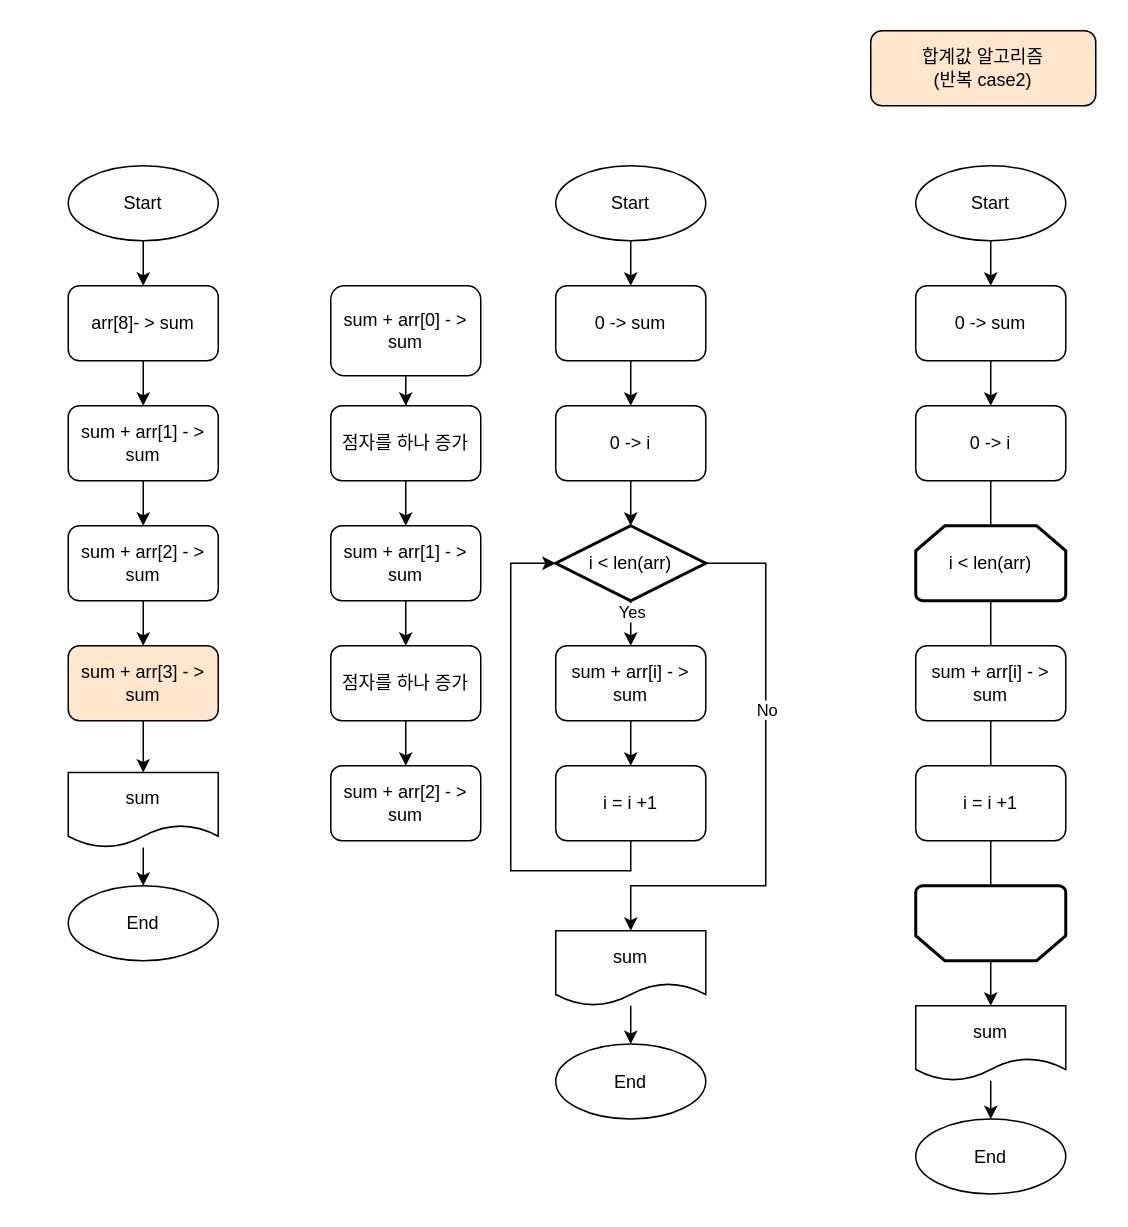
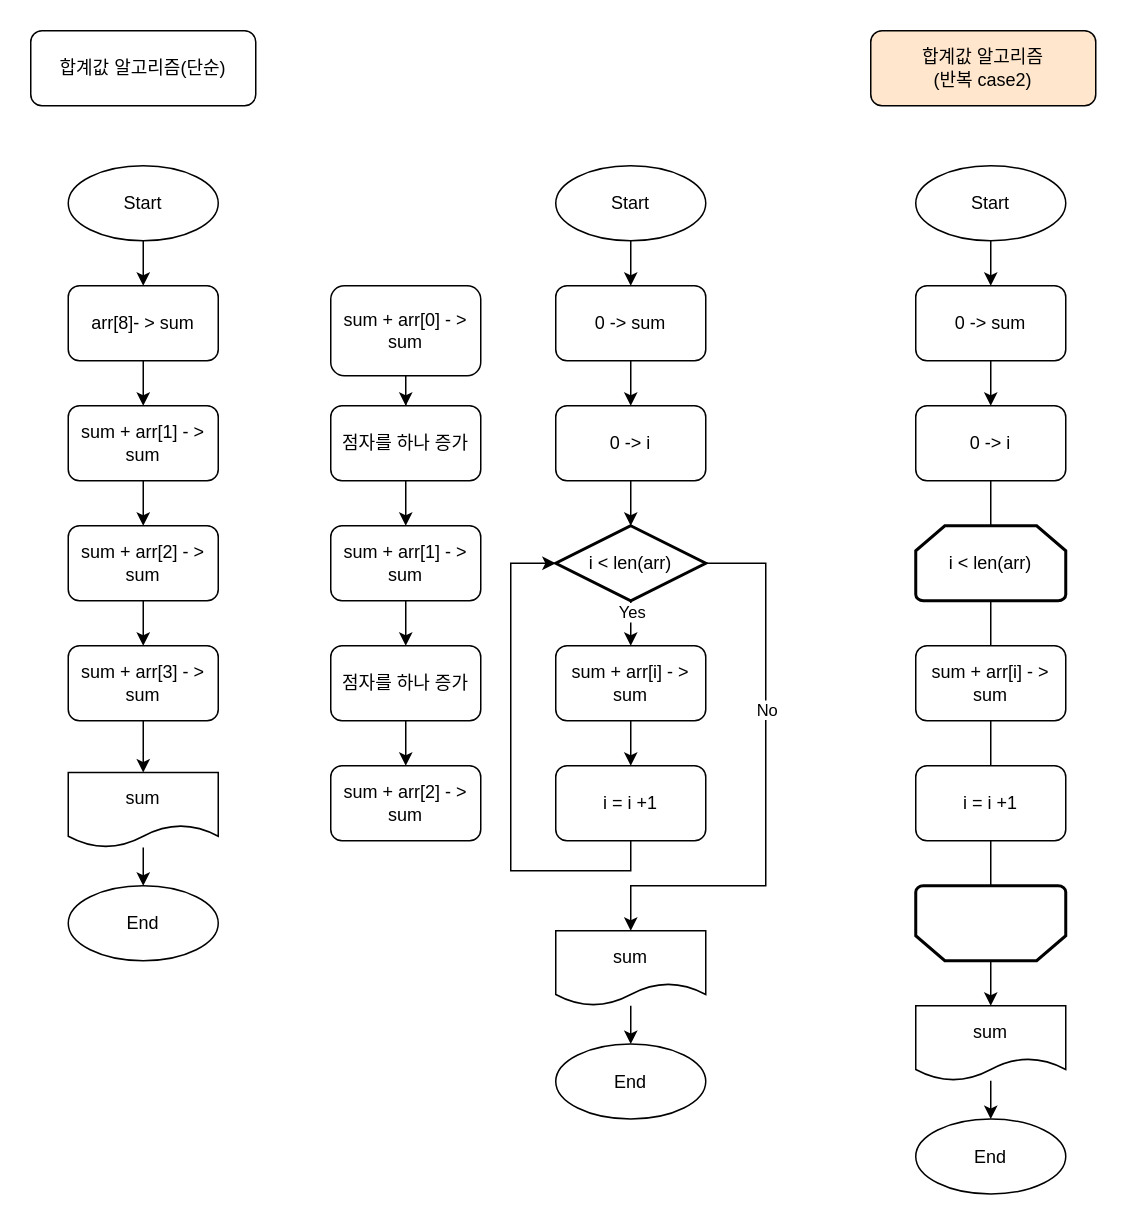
none -> (143, 68)
(143, 683) -> (143, 683)
